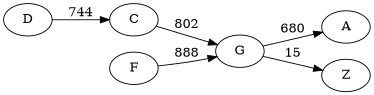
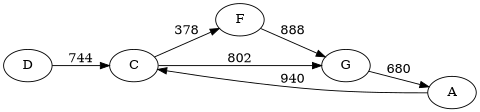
none -> (183, 44)
(346, 75) -> none
none -> (297, 88)
